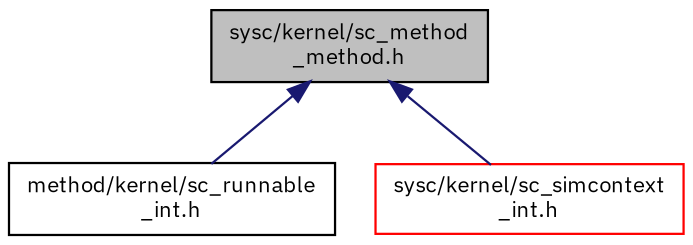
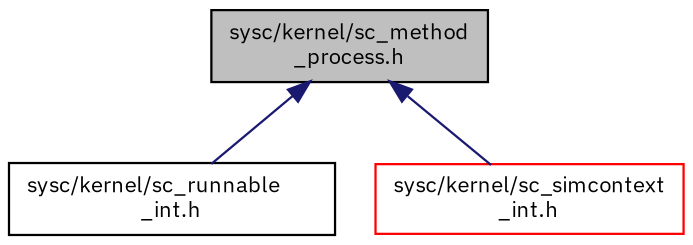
(350, 46) -> (350, 46)
(172, 199) -> (172, 199)
